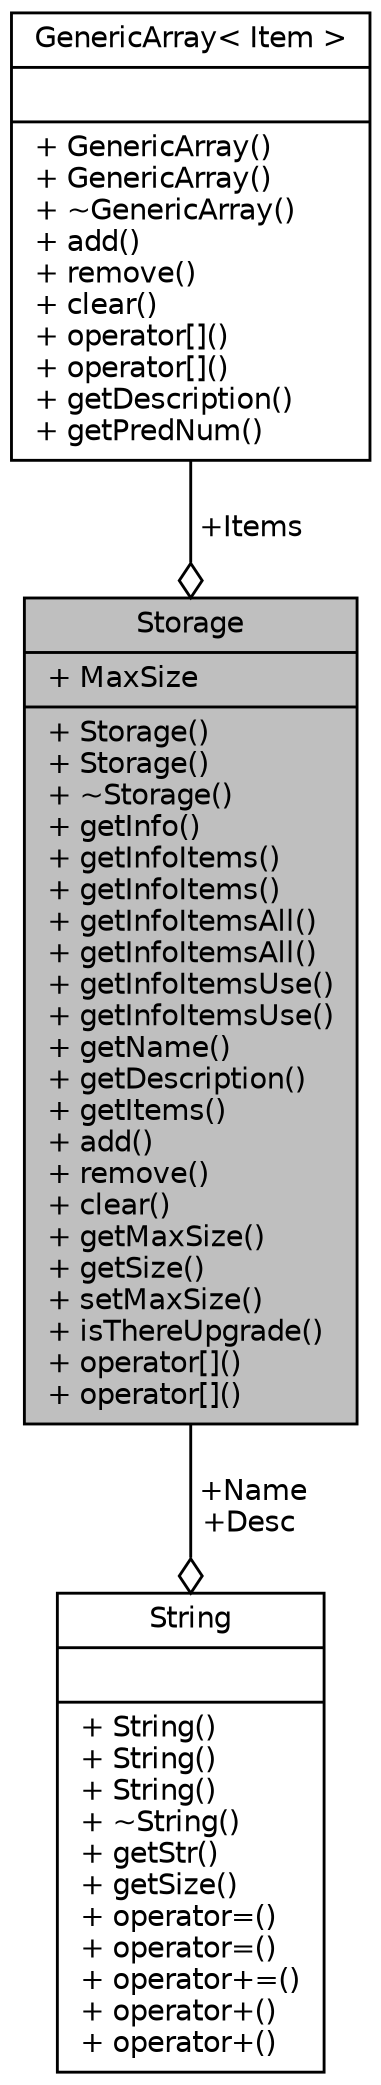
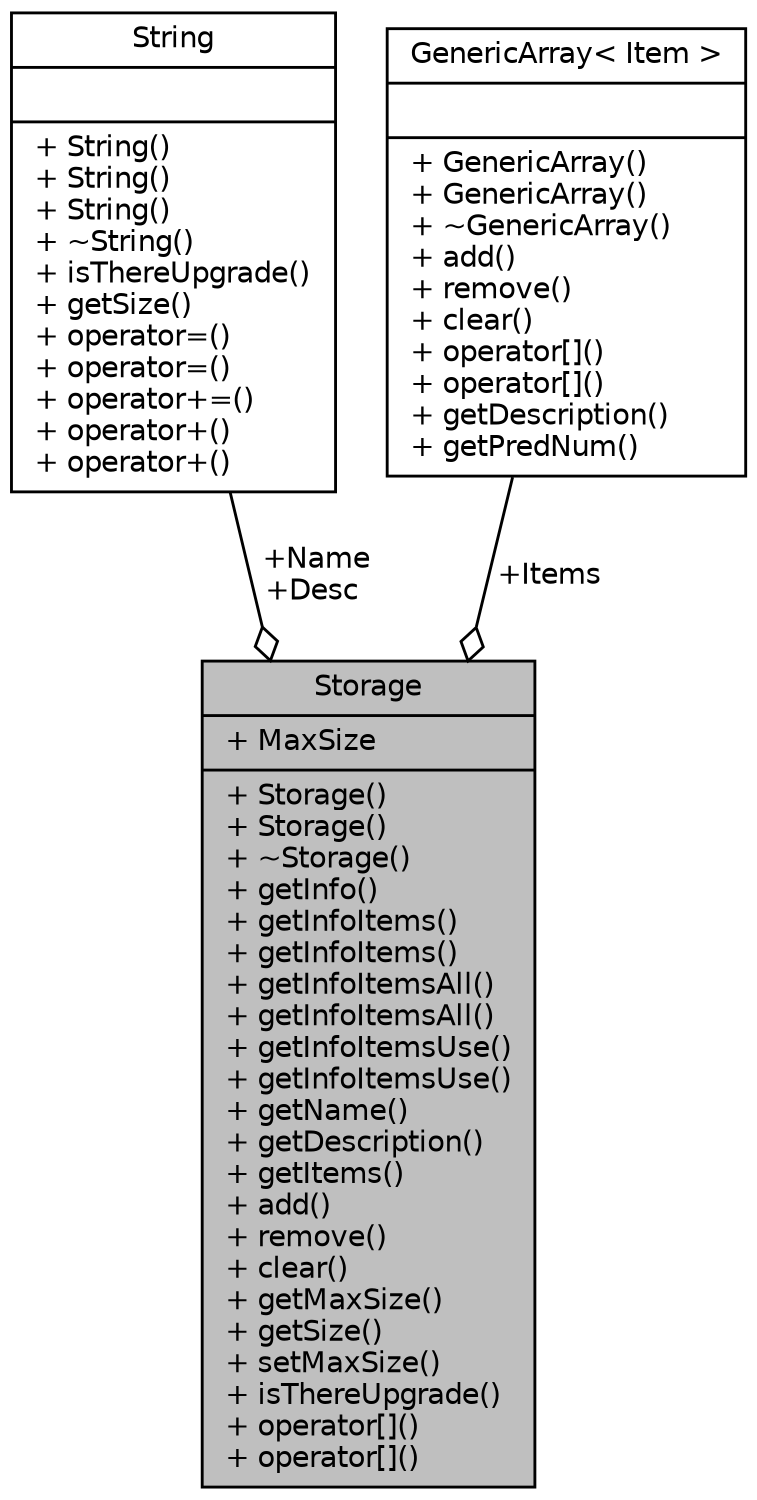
(191, 1491) -> (246, 560)
(151, 1854) -> (174, 274)
